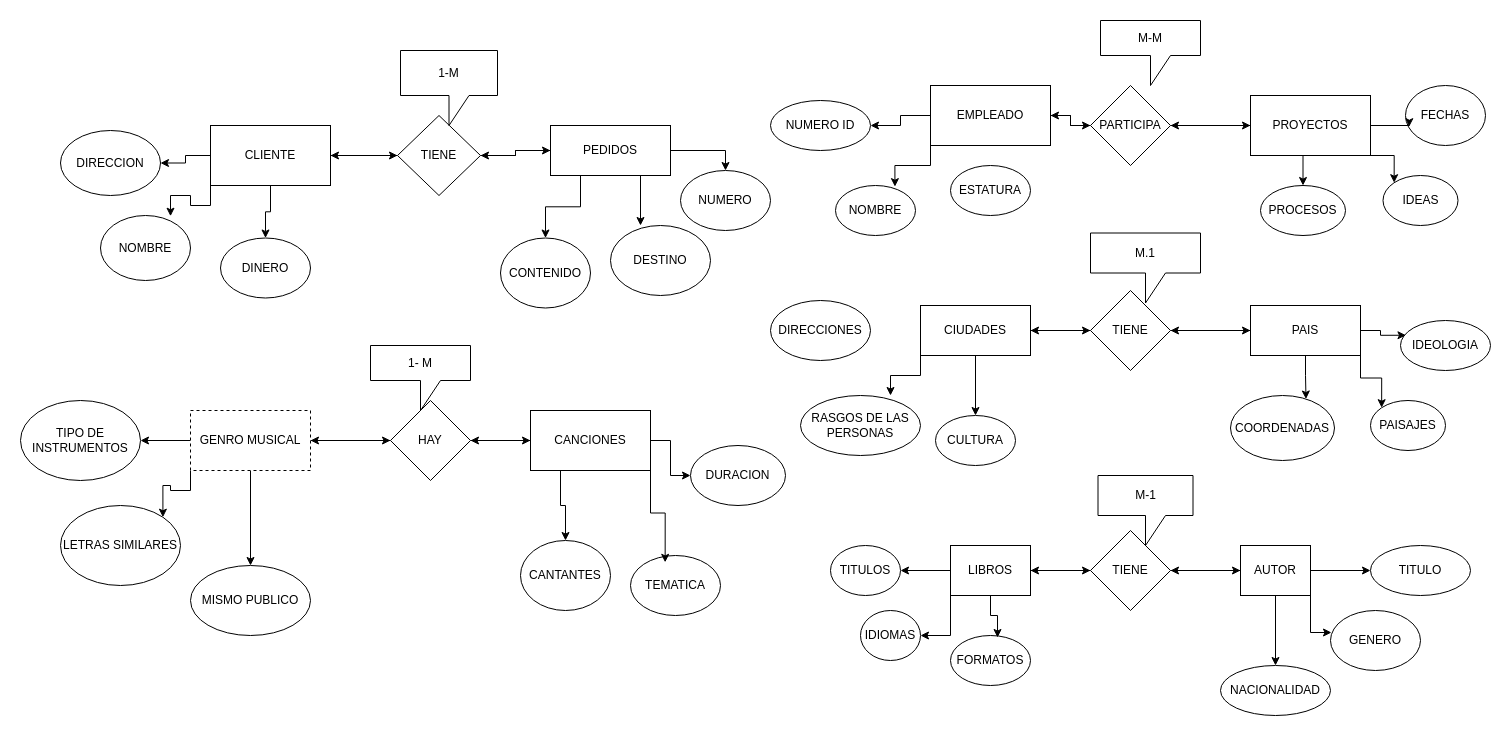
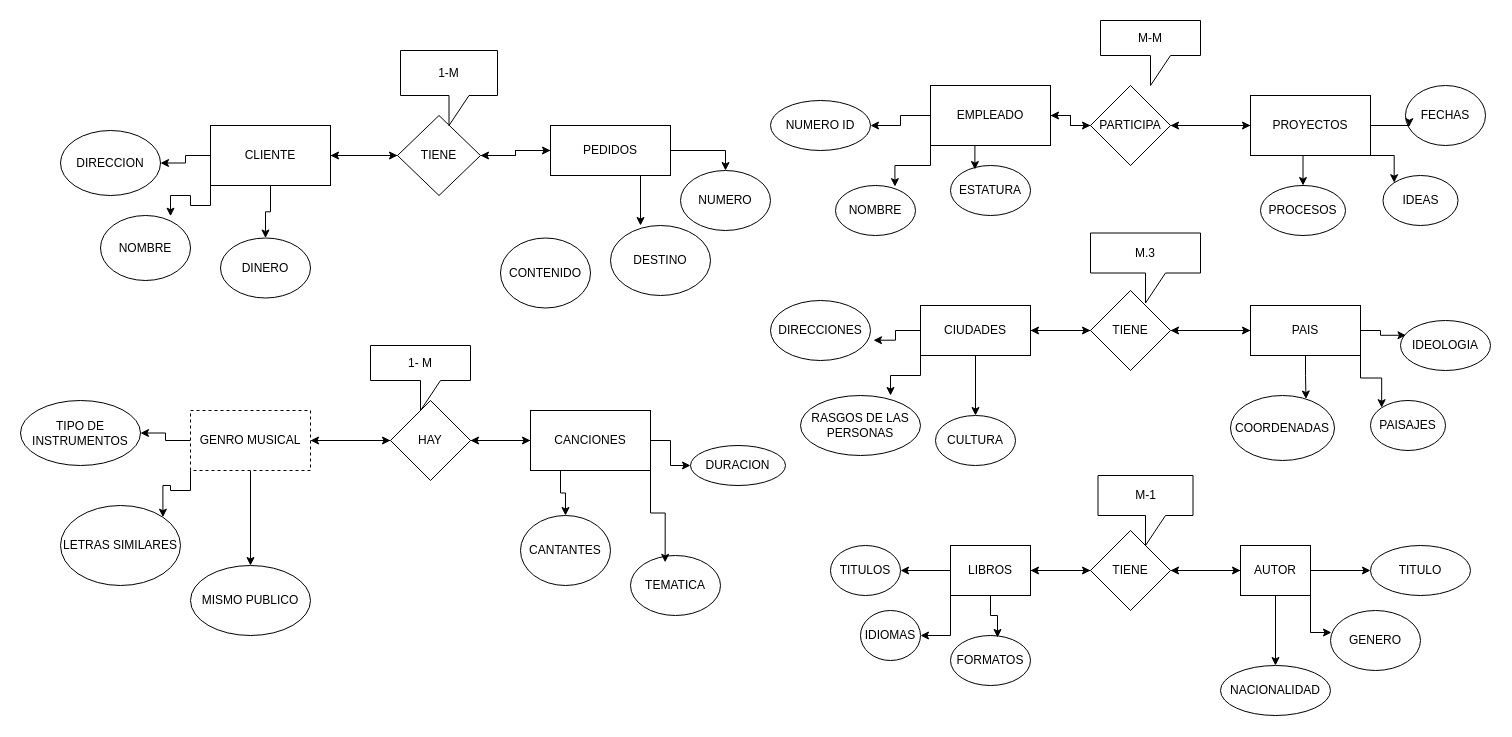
none -> (975, 154)
(567, 207) -> none
(1146, 254) -> (1146, 254)
none -> (897, 331)
(81, 441) -> (81, 433)
(738, 476) -> (738, 466)
(566, 576) -> (566, 551)
